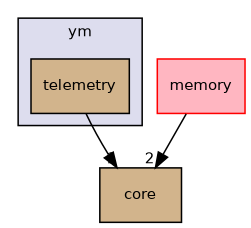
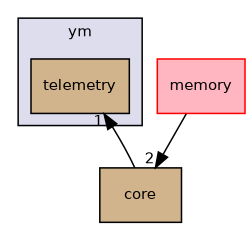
(97, 135) -> (124, 147)
